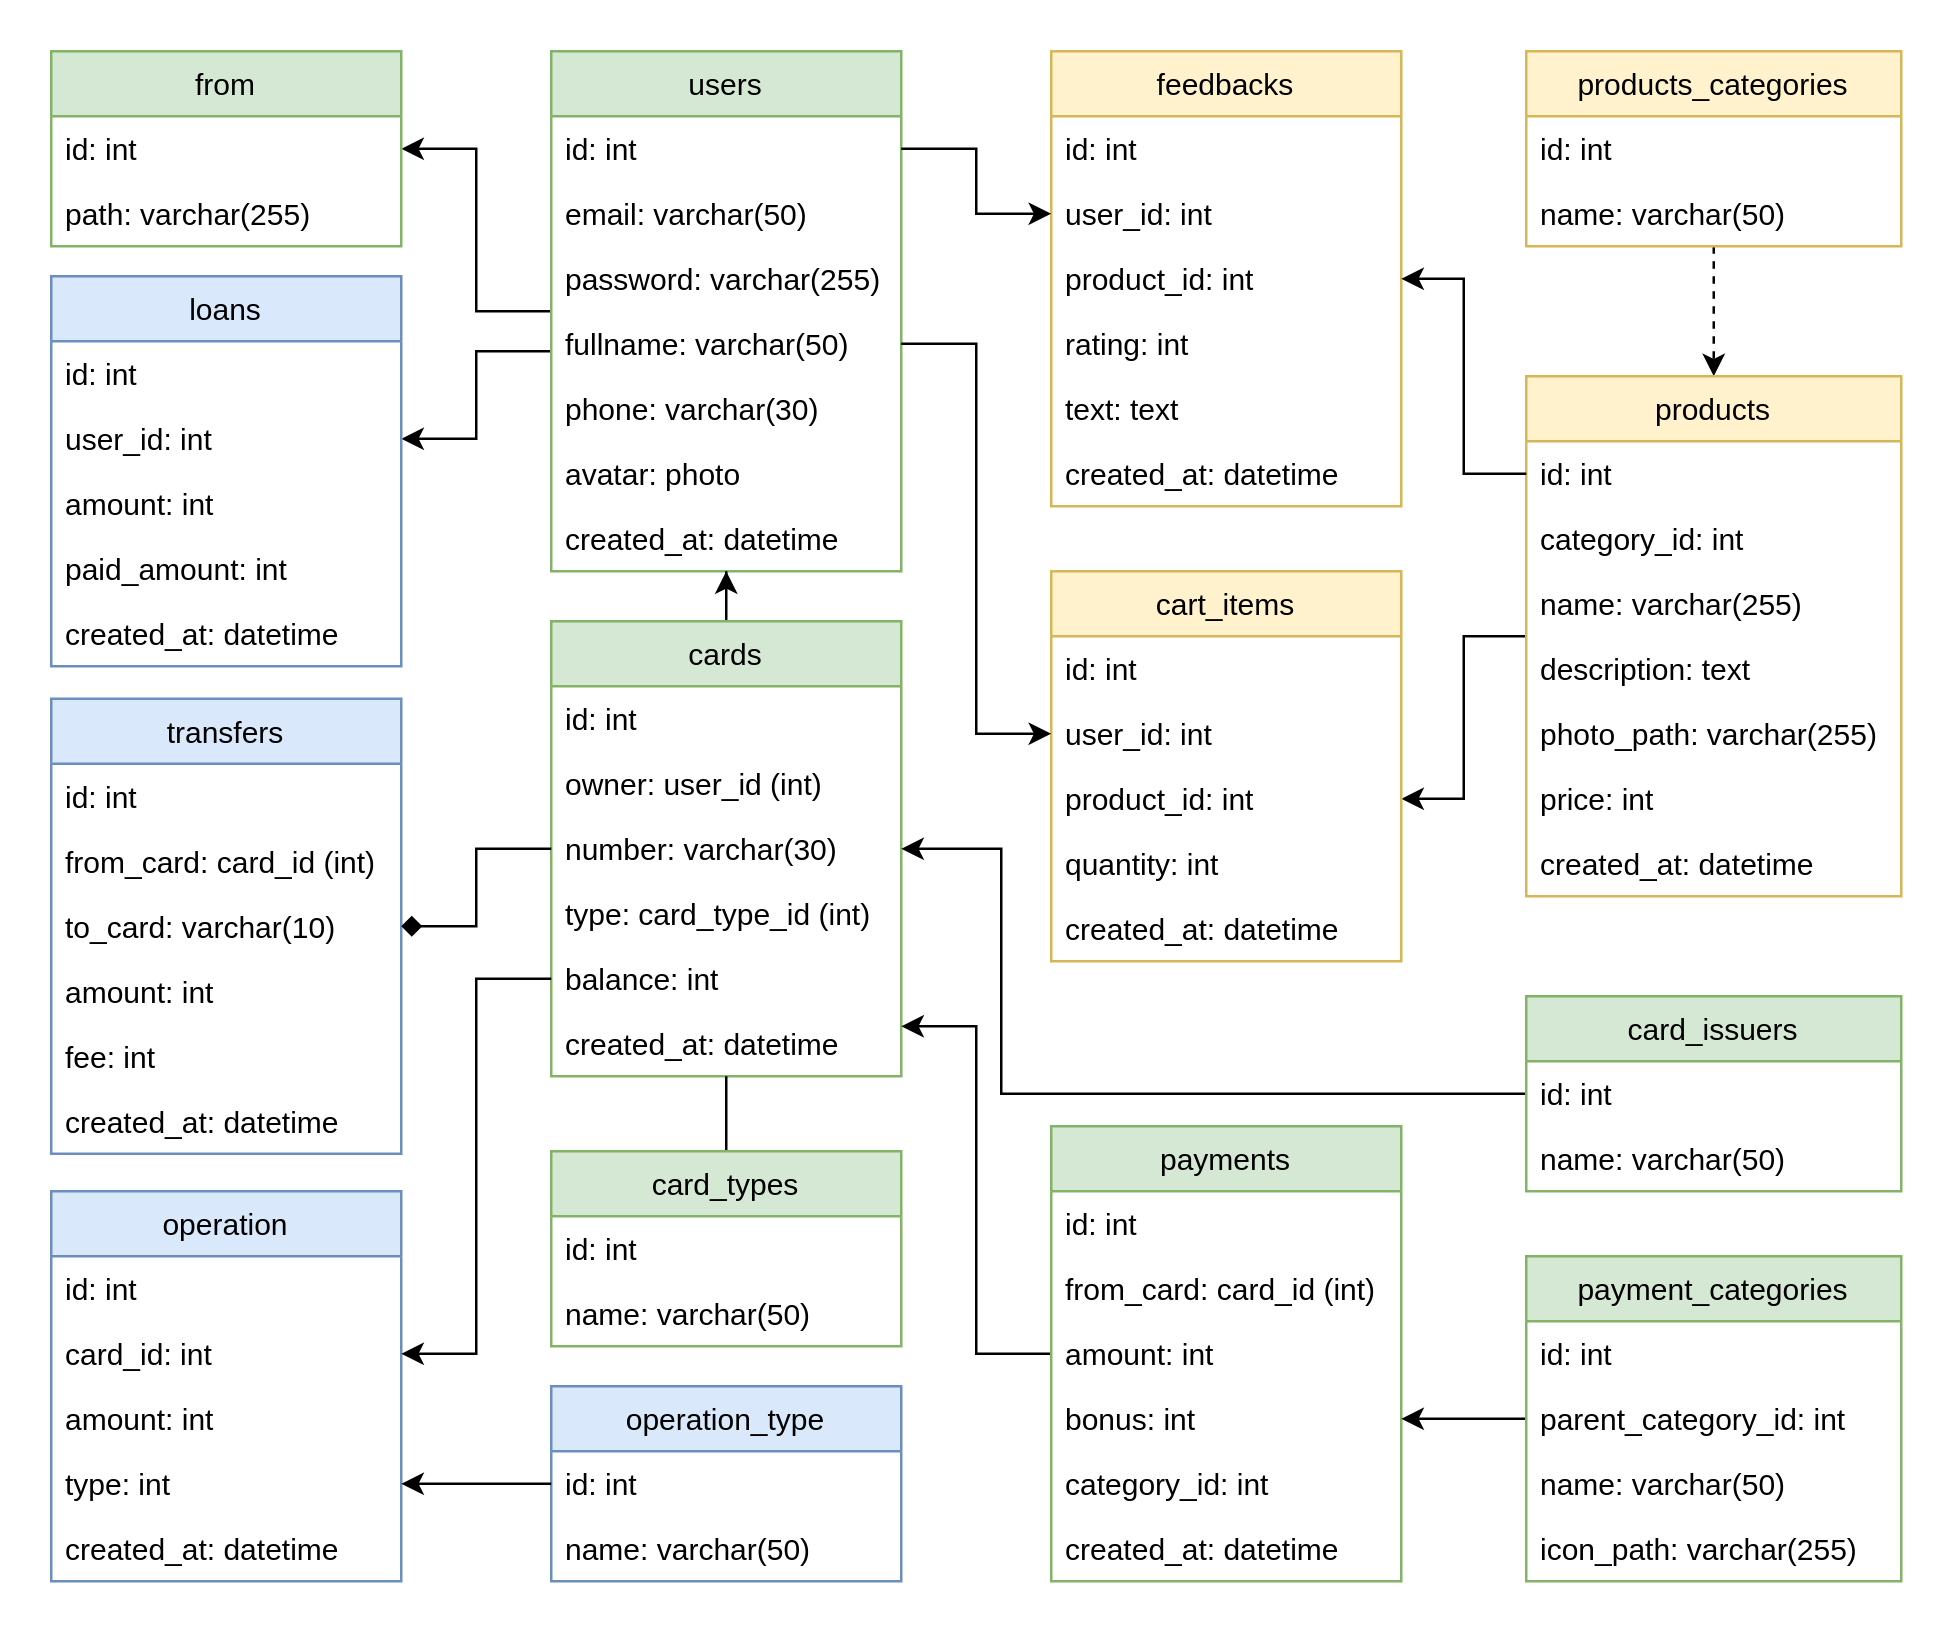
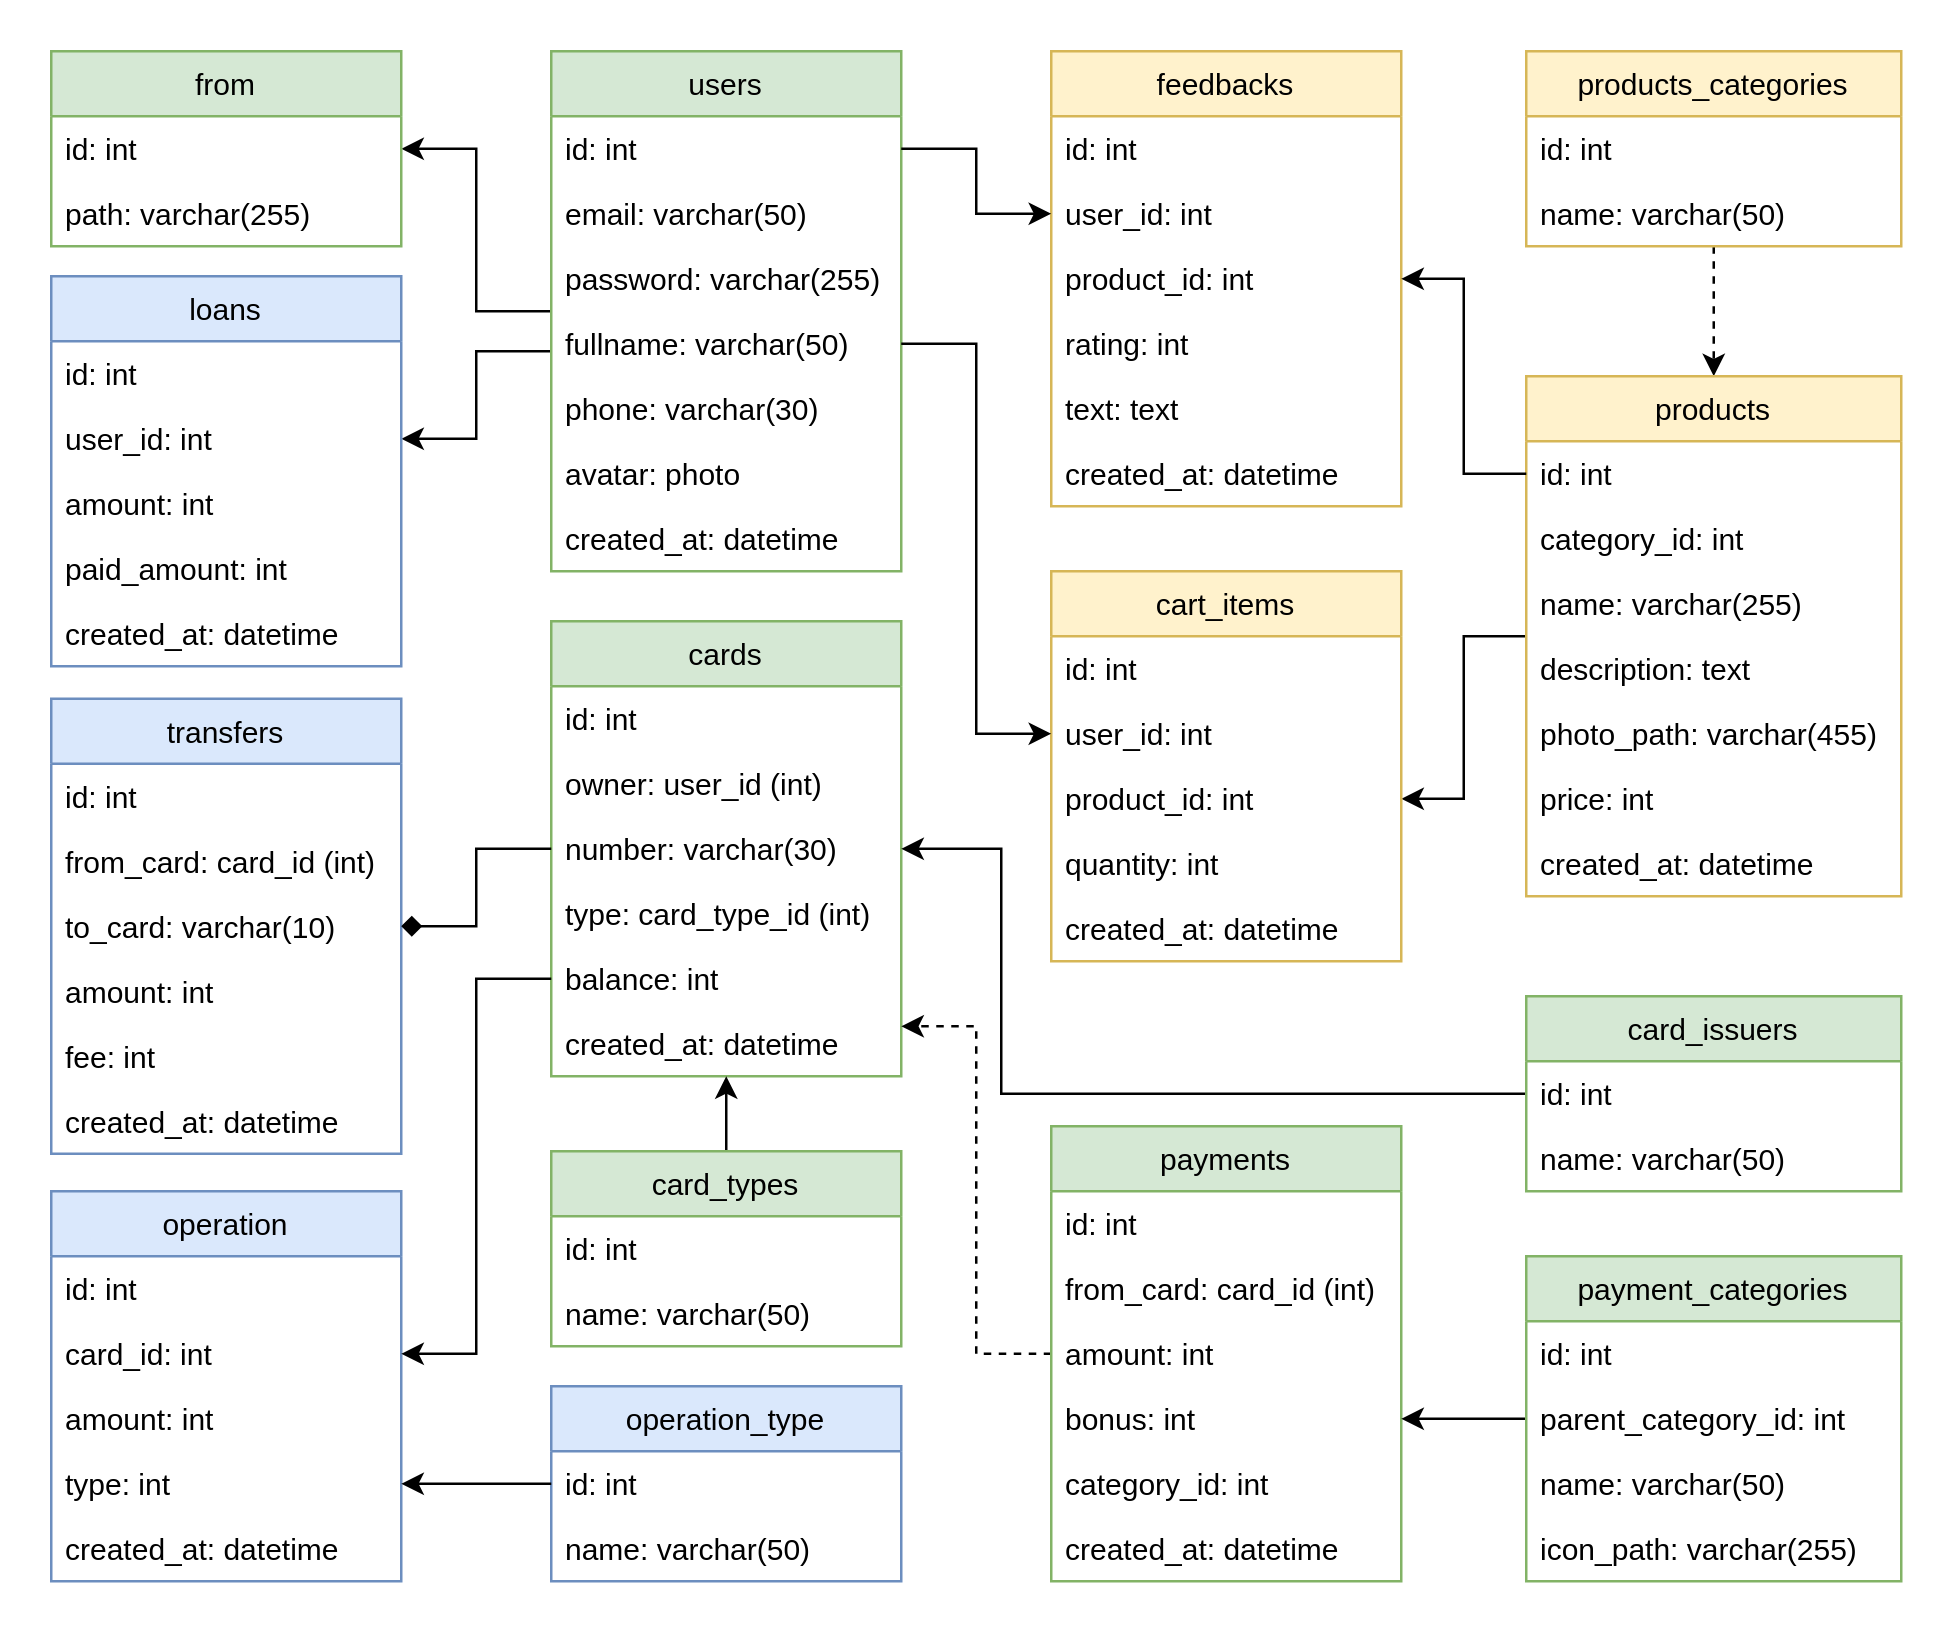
(726, 615) -> none
(1734, 735) -> (1734, 735)
(726, 1089) -> (726, 1094)
(976, 1196) -> (976, 1196)
